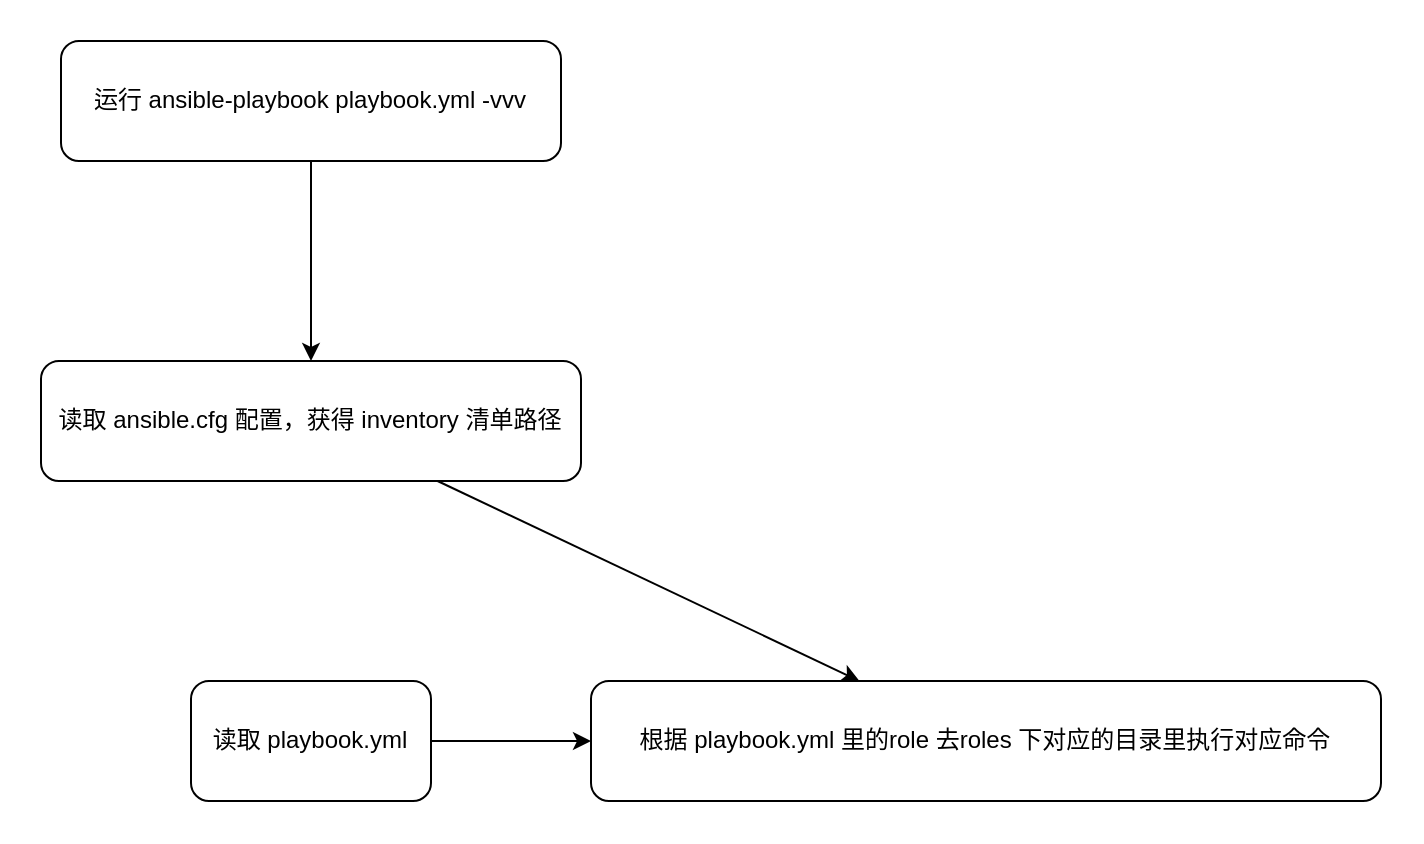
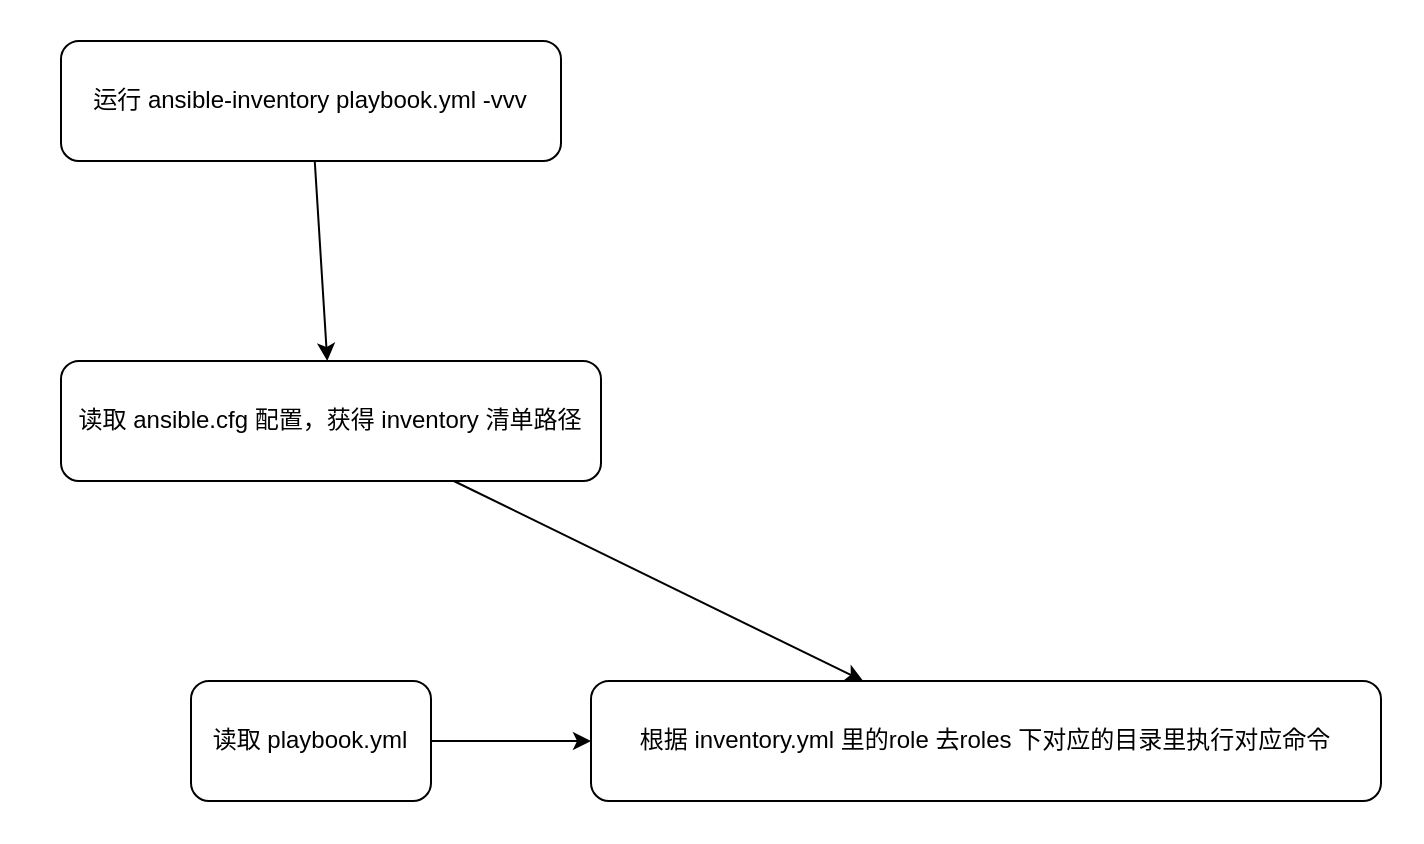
(311, 101) -> (311, 101)
(311, 421) -> (331, 421)
(986, 741) -> (986, 741)
